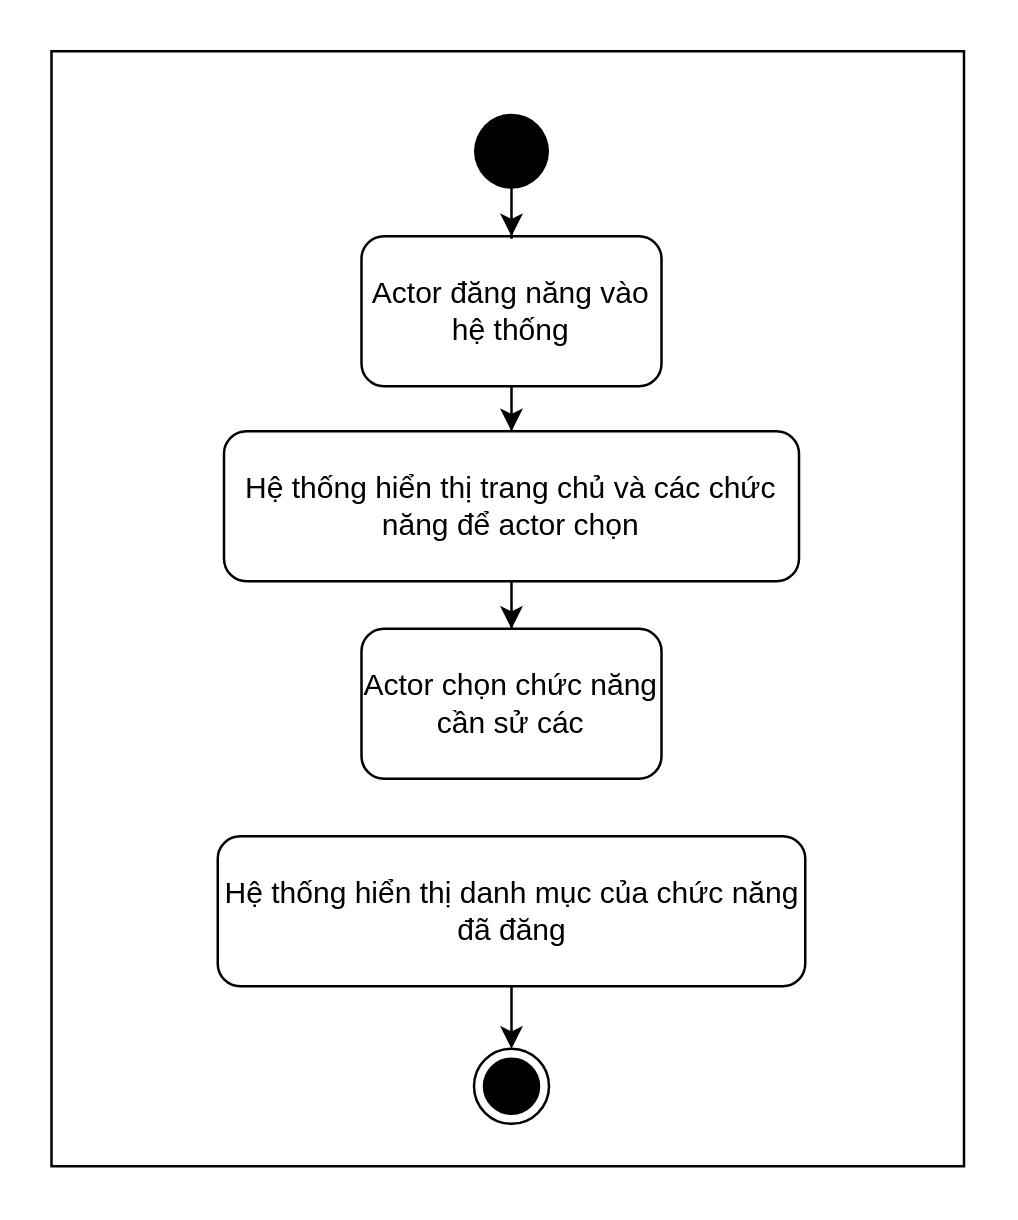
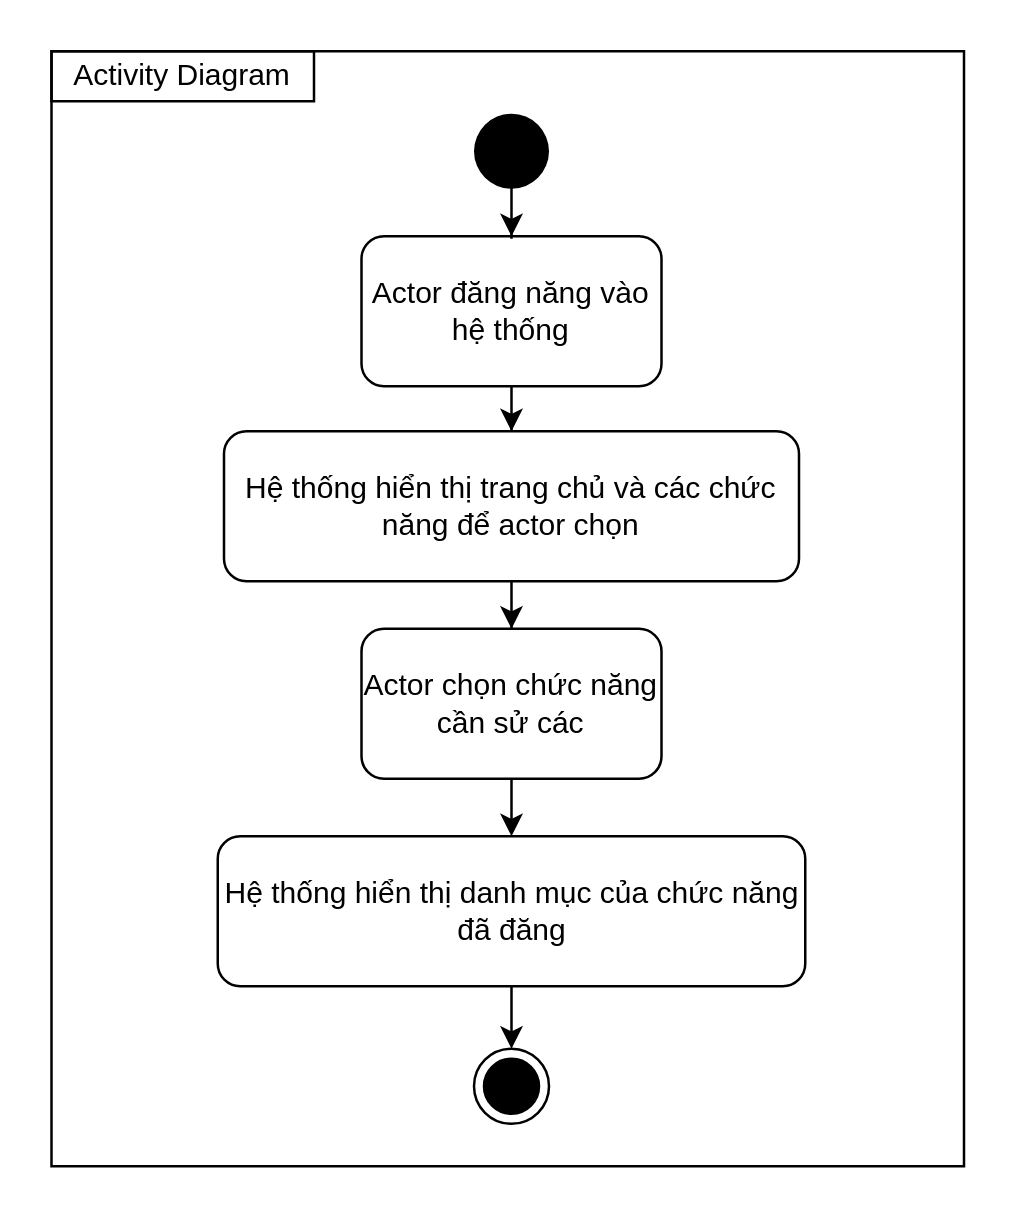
none -> (183, 76)
none -> (511, 816)
